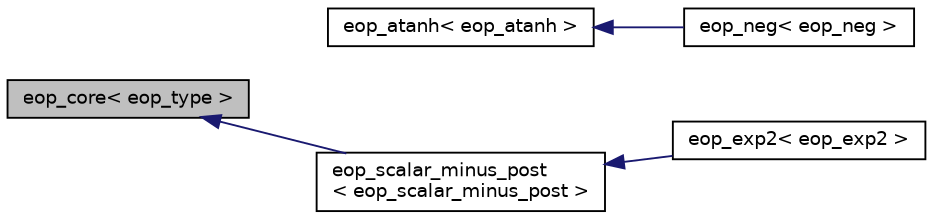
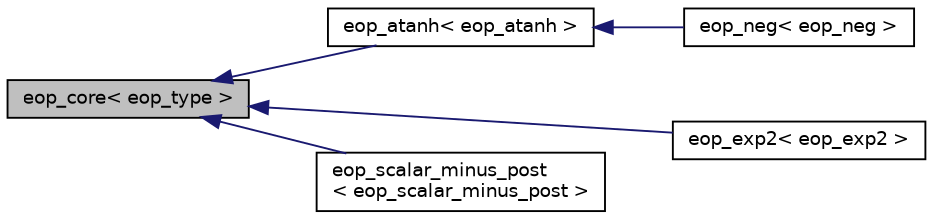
none -> (304, 61)
(648, 159) -> (471, 120)
